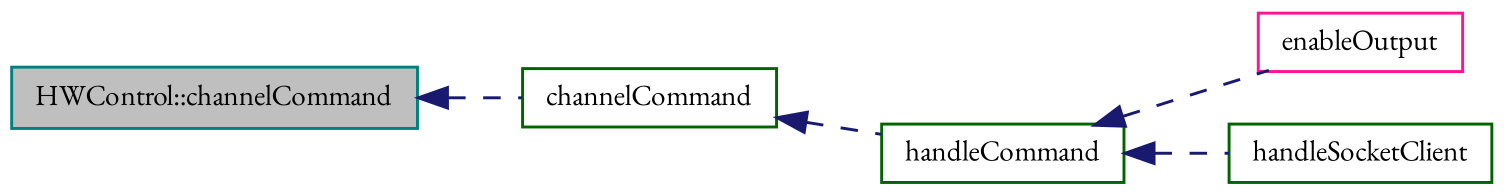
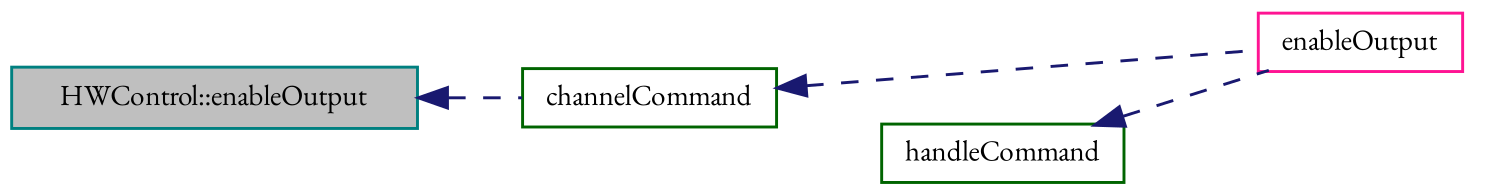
(215, 98) -> (215, 98)
(844, 128) -> (1032, 68)
(1360, 153) -> none
